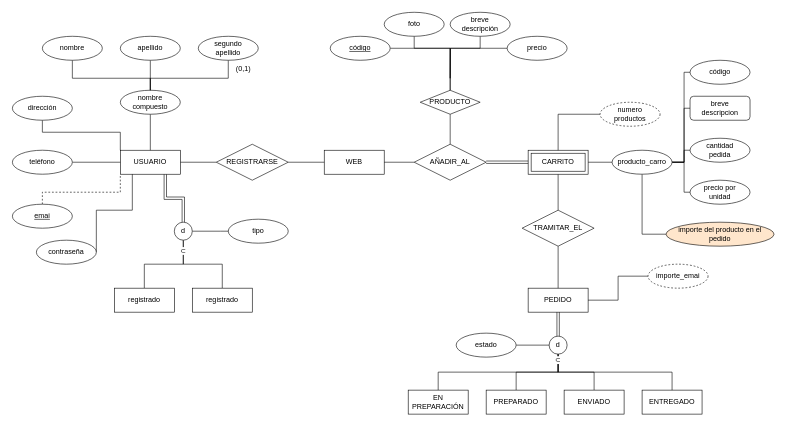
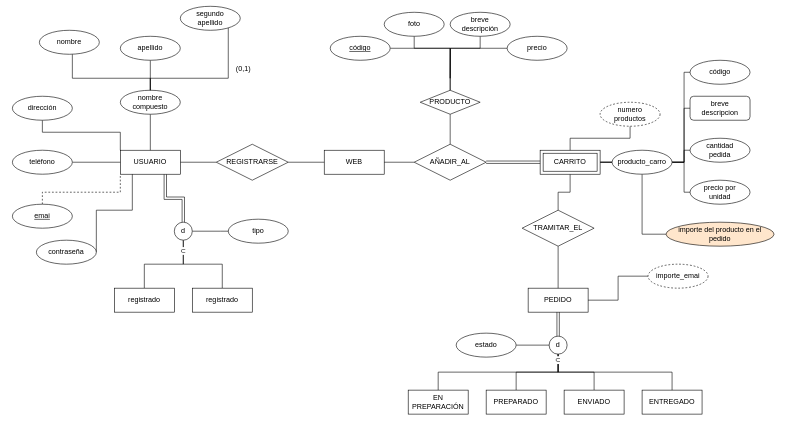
(72, 48) -> (69, 42)
(228, 48) -> (210, 18)
(558, 162) -> (570, 162)
